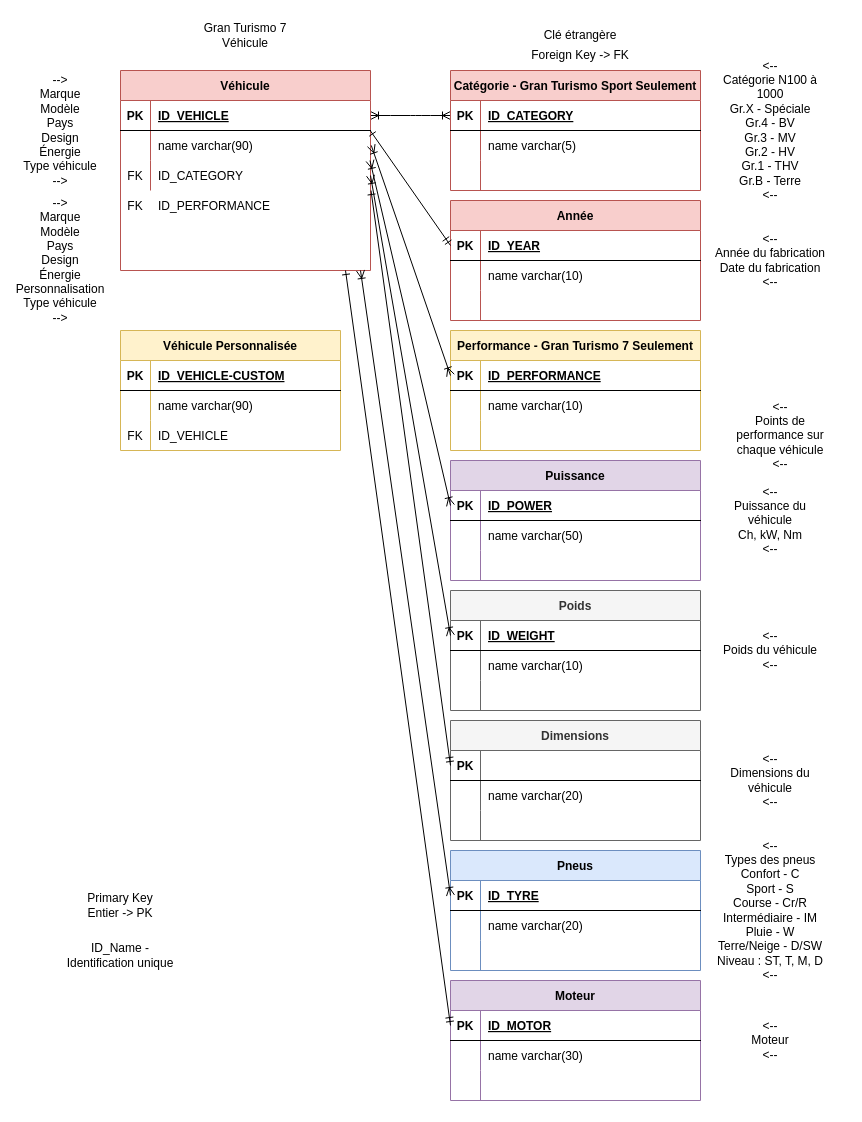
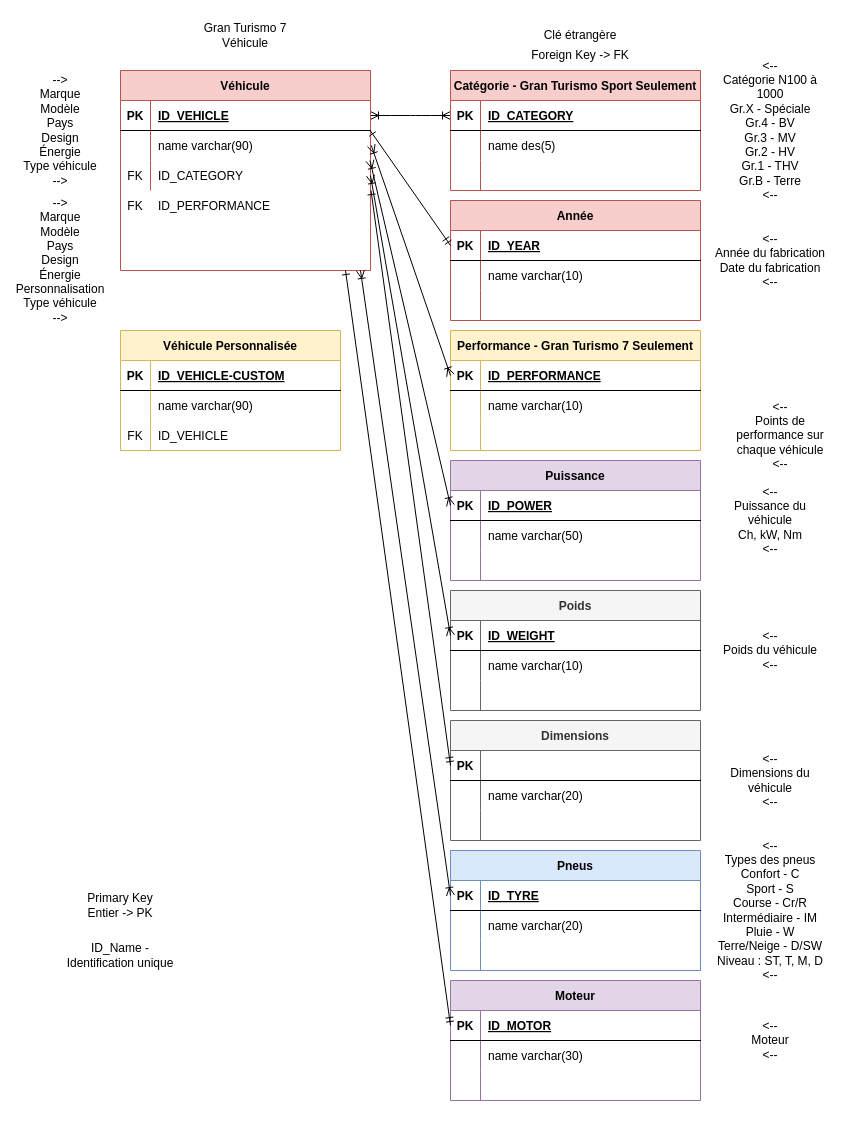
(537, 146) -> (523, 146)
